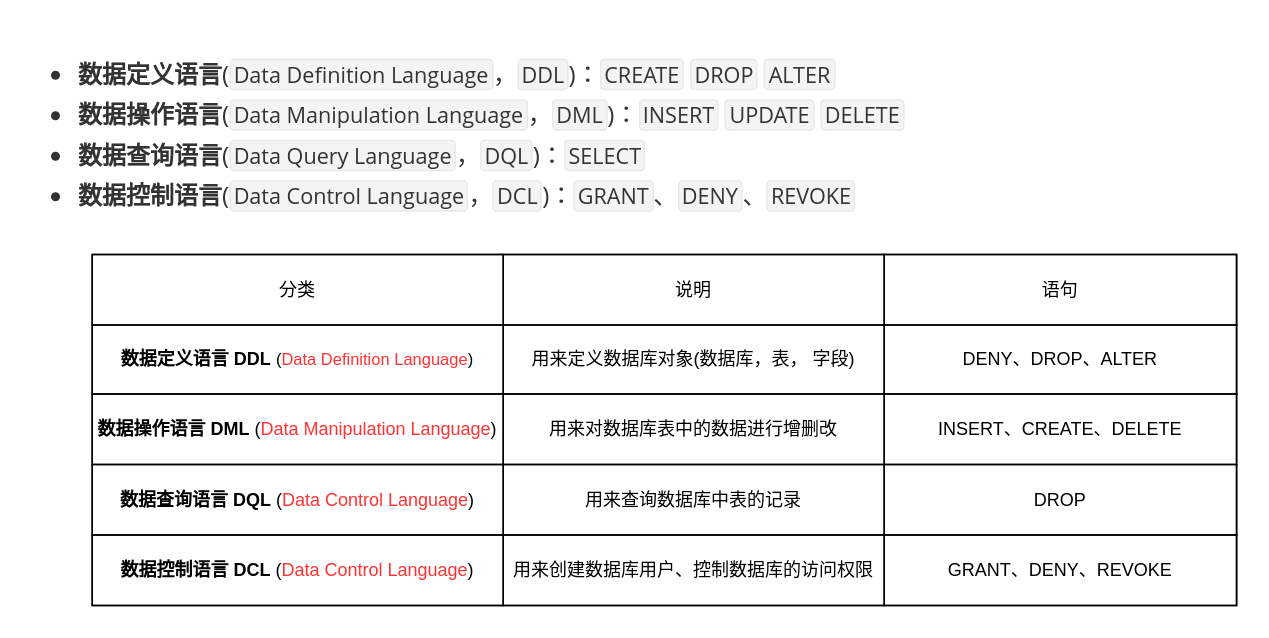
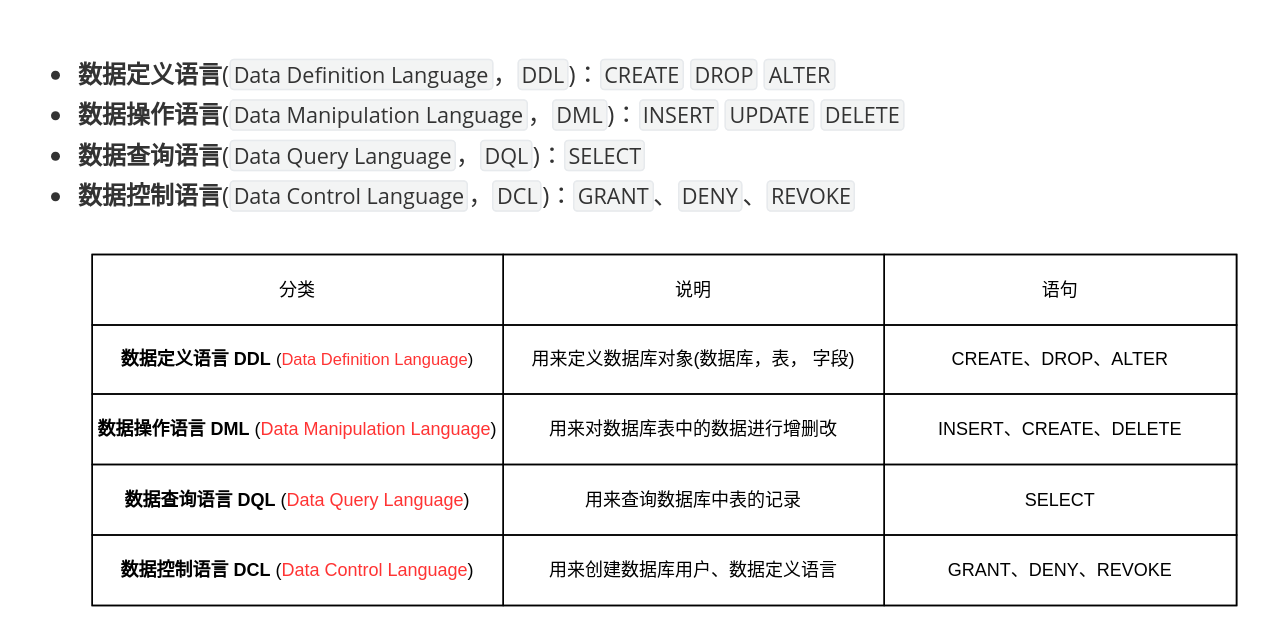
(1061, 359) -> (1061, 359)
(298, 500) -> (298, 500)
(1061, 500) -> (1061, 500)
(694, 571) -> (694, 571)
